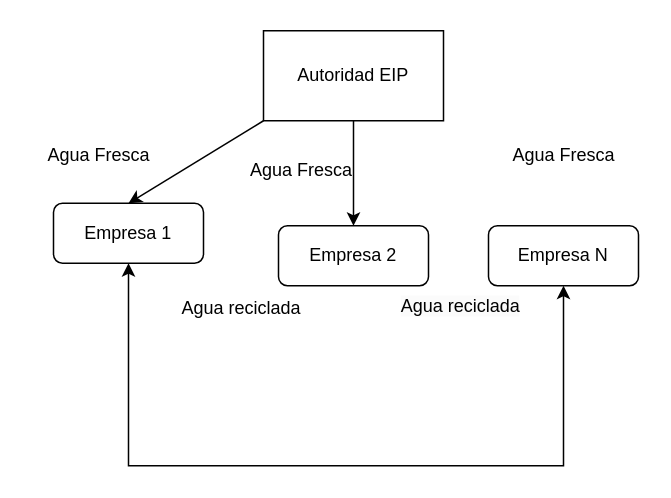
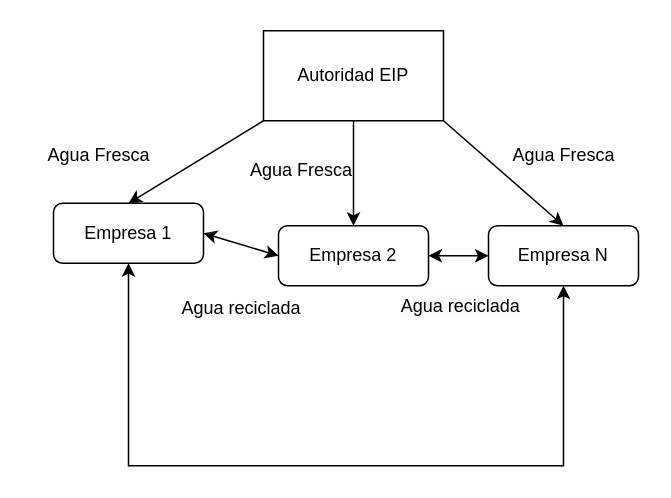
none -> (499, 170)
none -> (240, 244)
none -> (458, 256)
